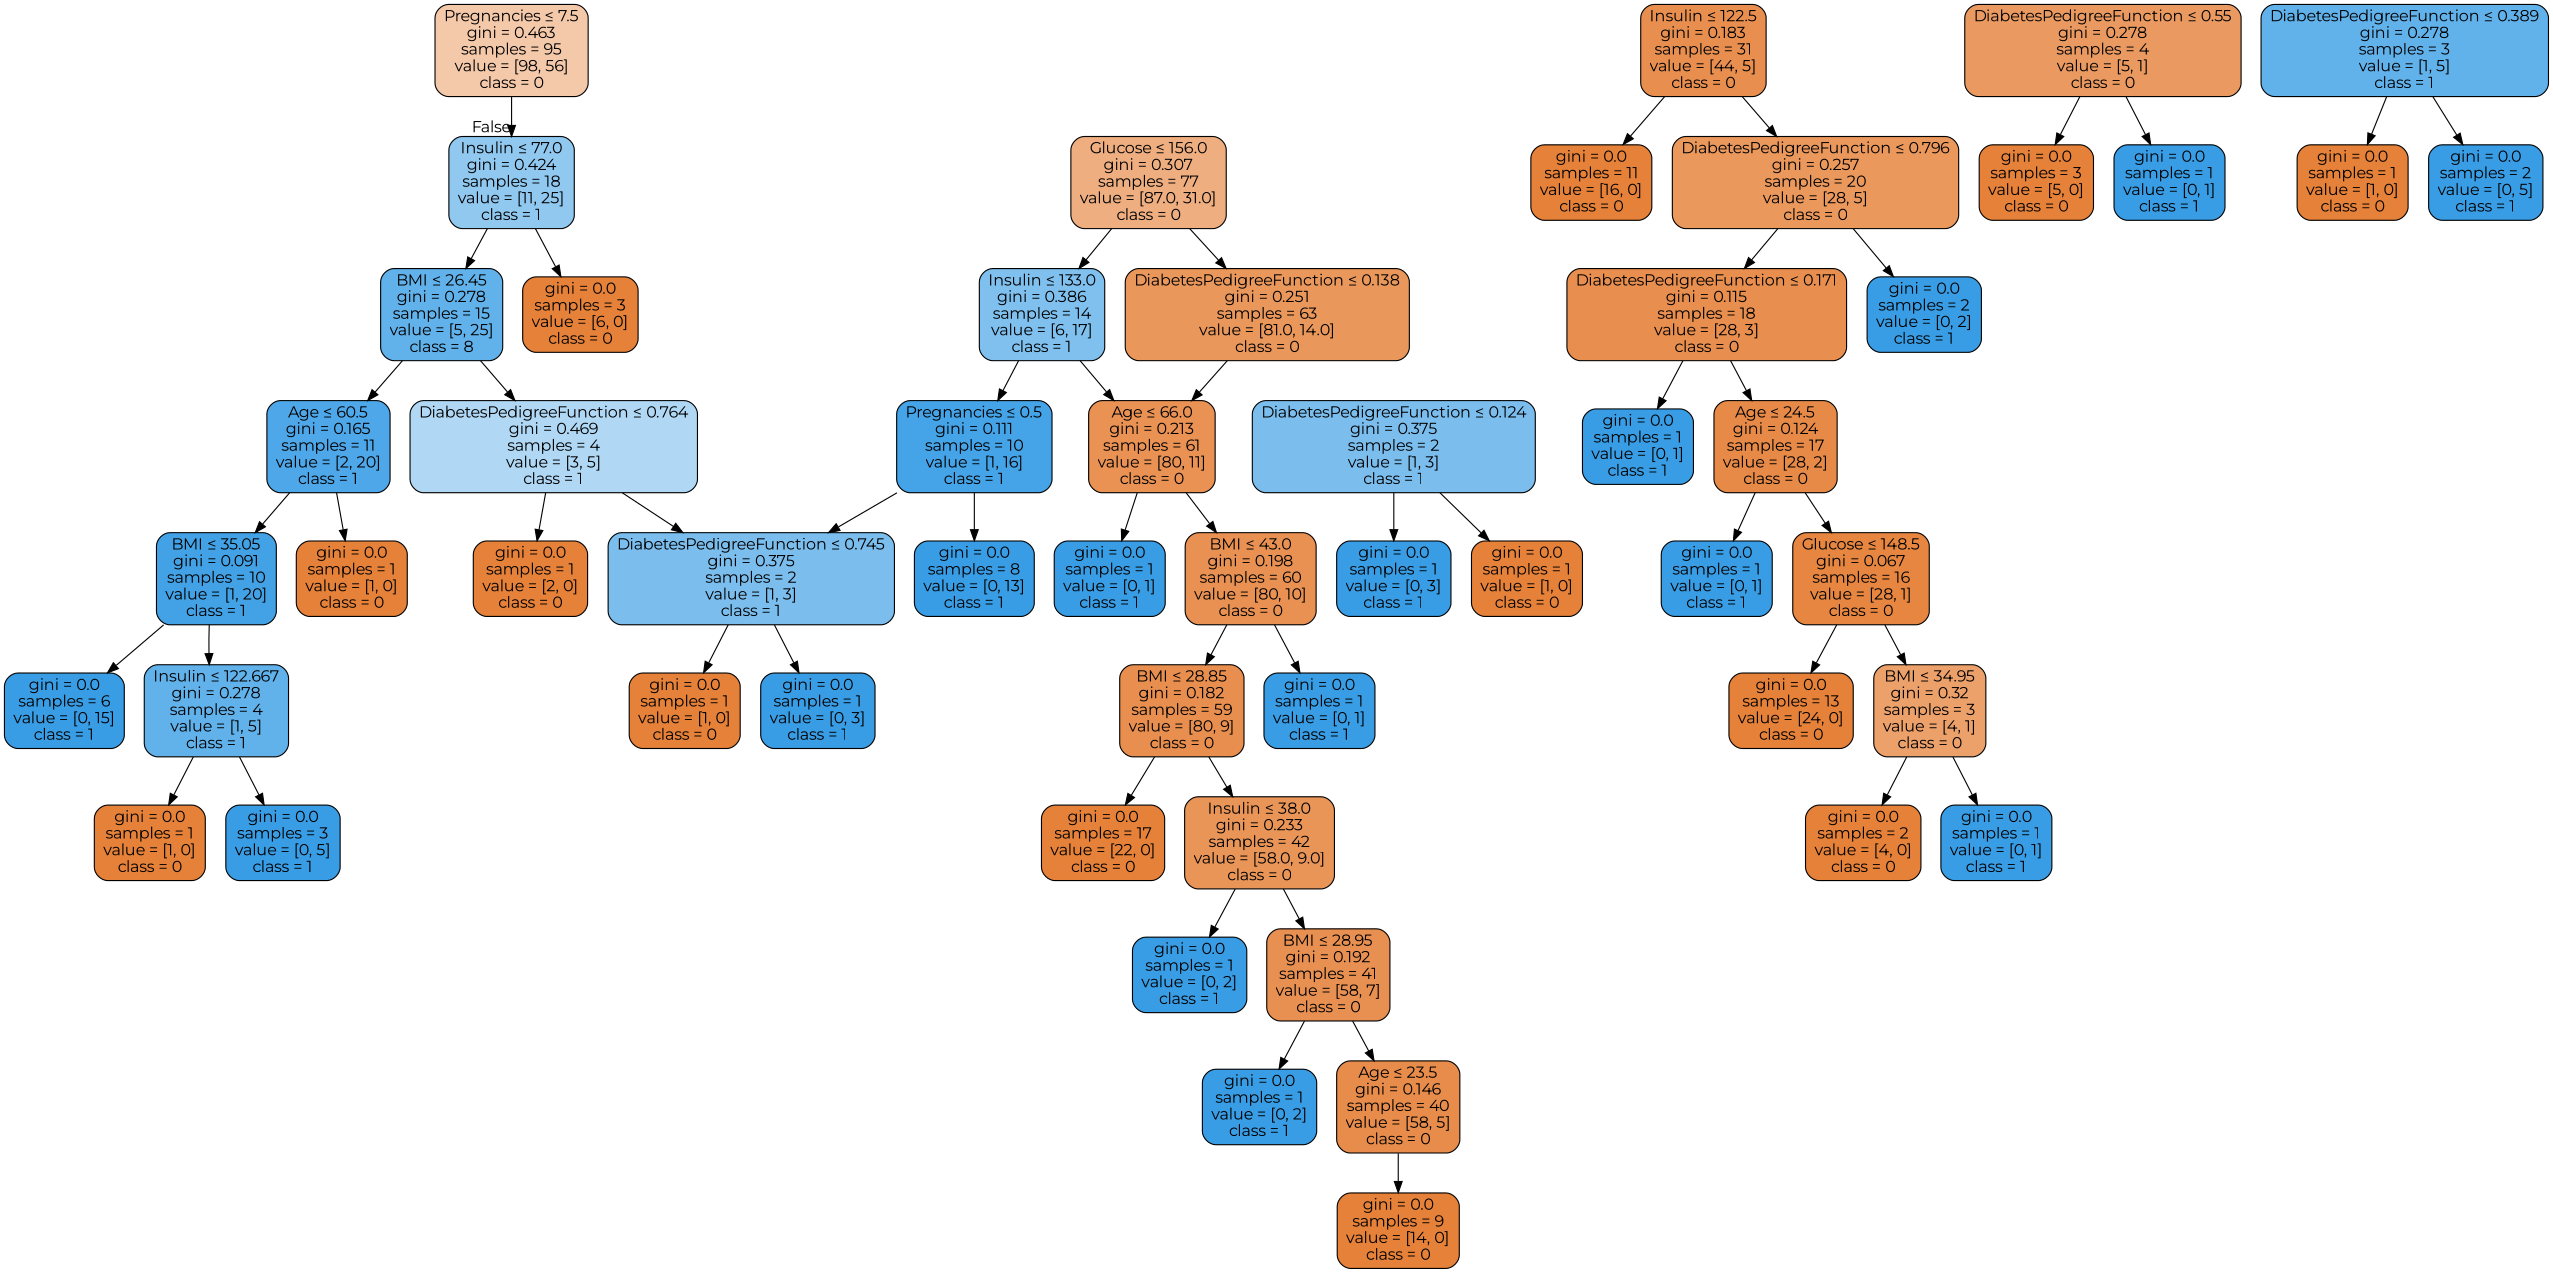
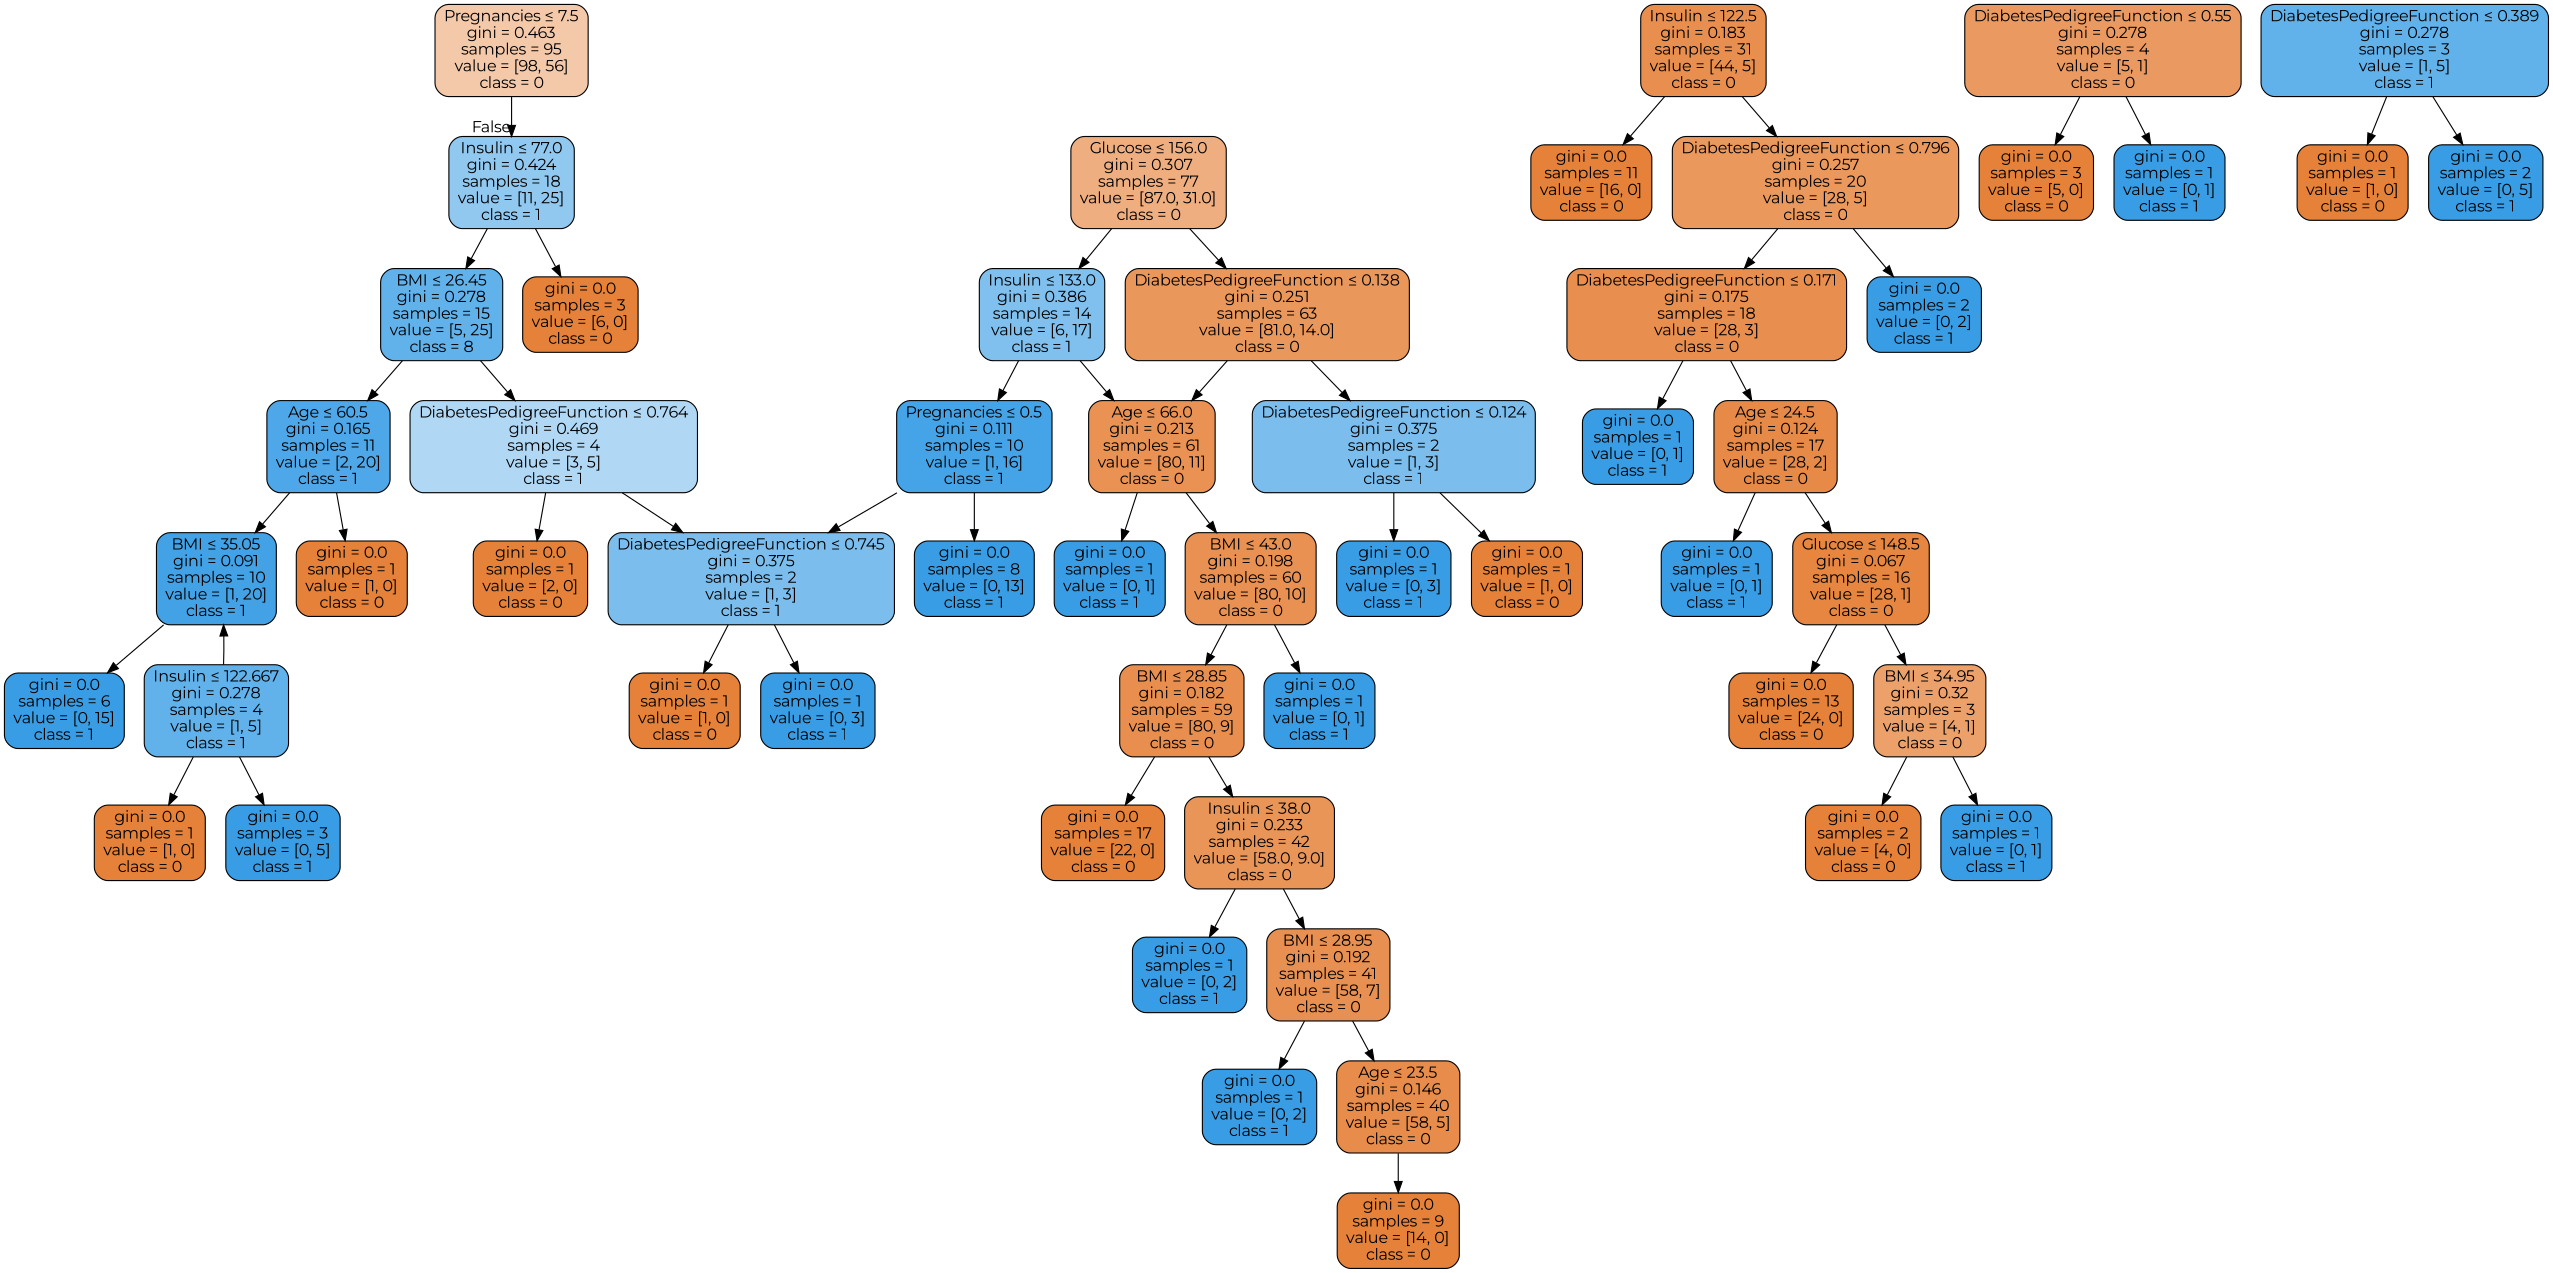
(1707, 297) -> (1707, 297)
none -> (1327, 377)
(209, 639) -> (224, 650)
